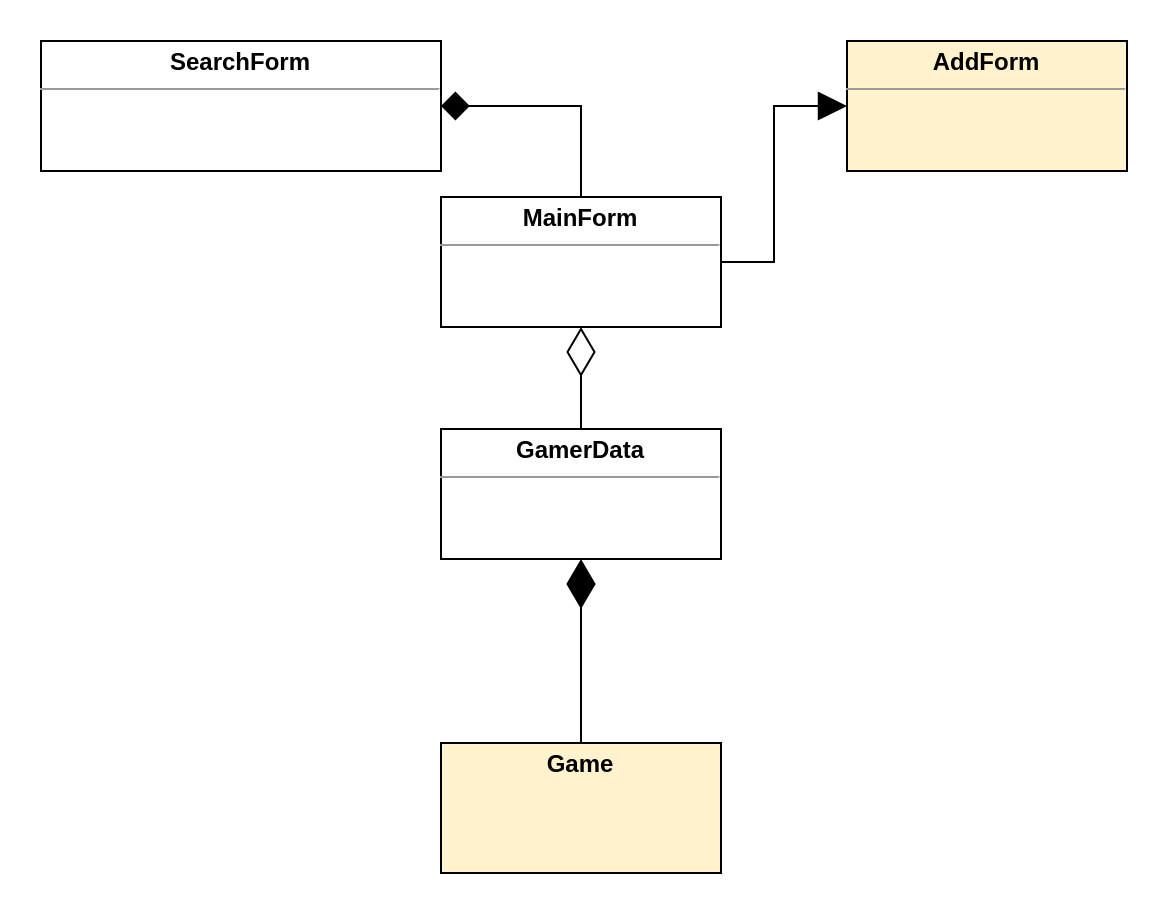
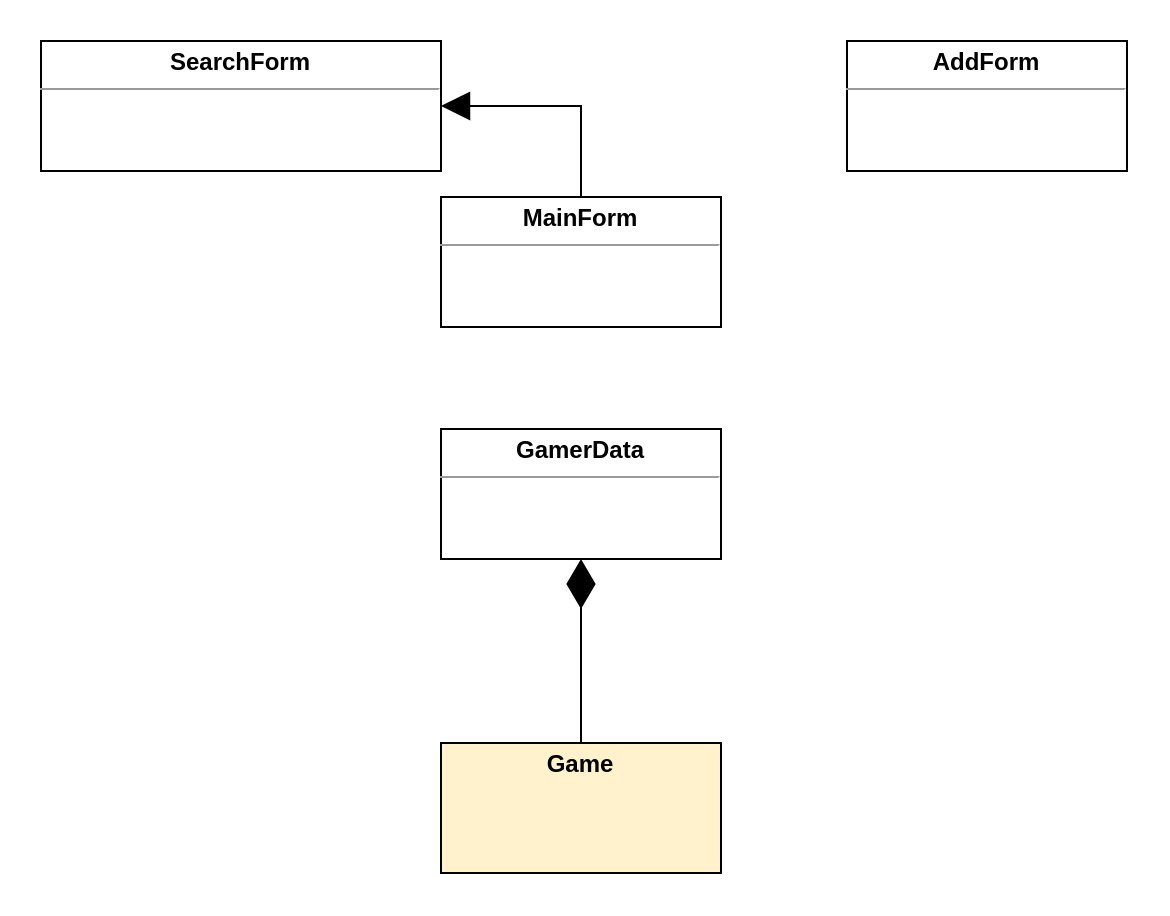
(470, 106) -> (470, 106)
(987, 106) -> (987, 106)
(774, 189) -> none
(581, 394) -> none
